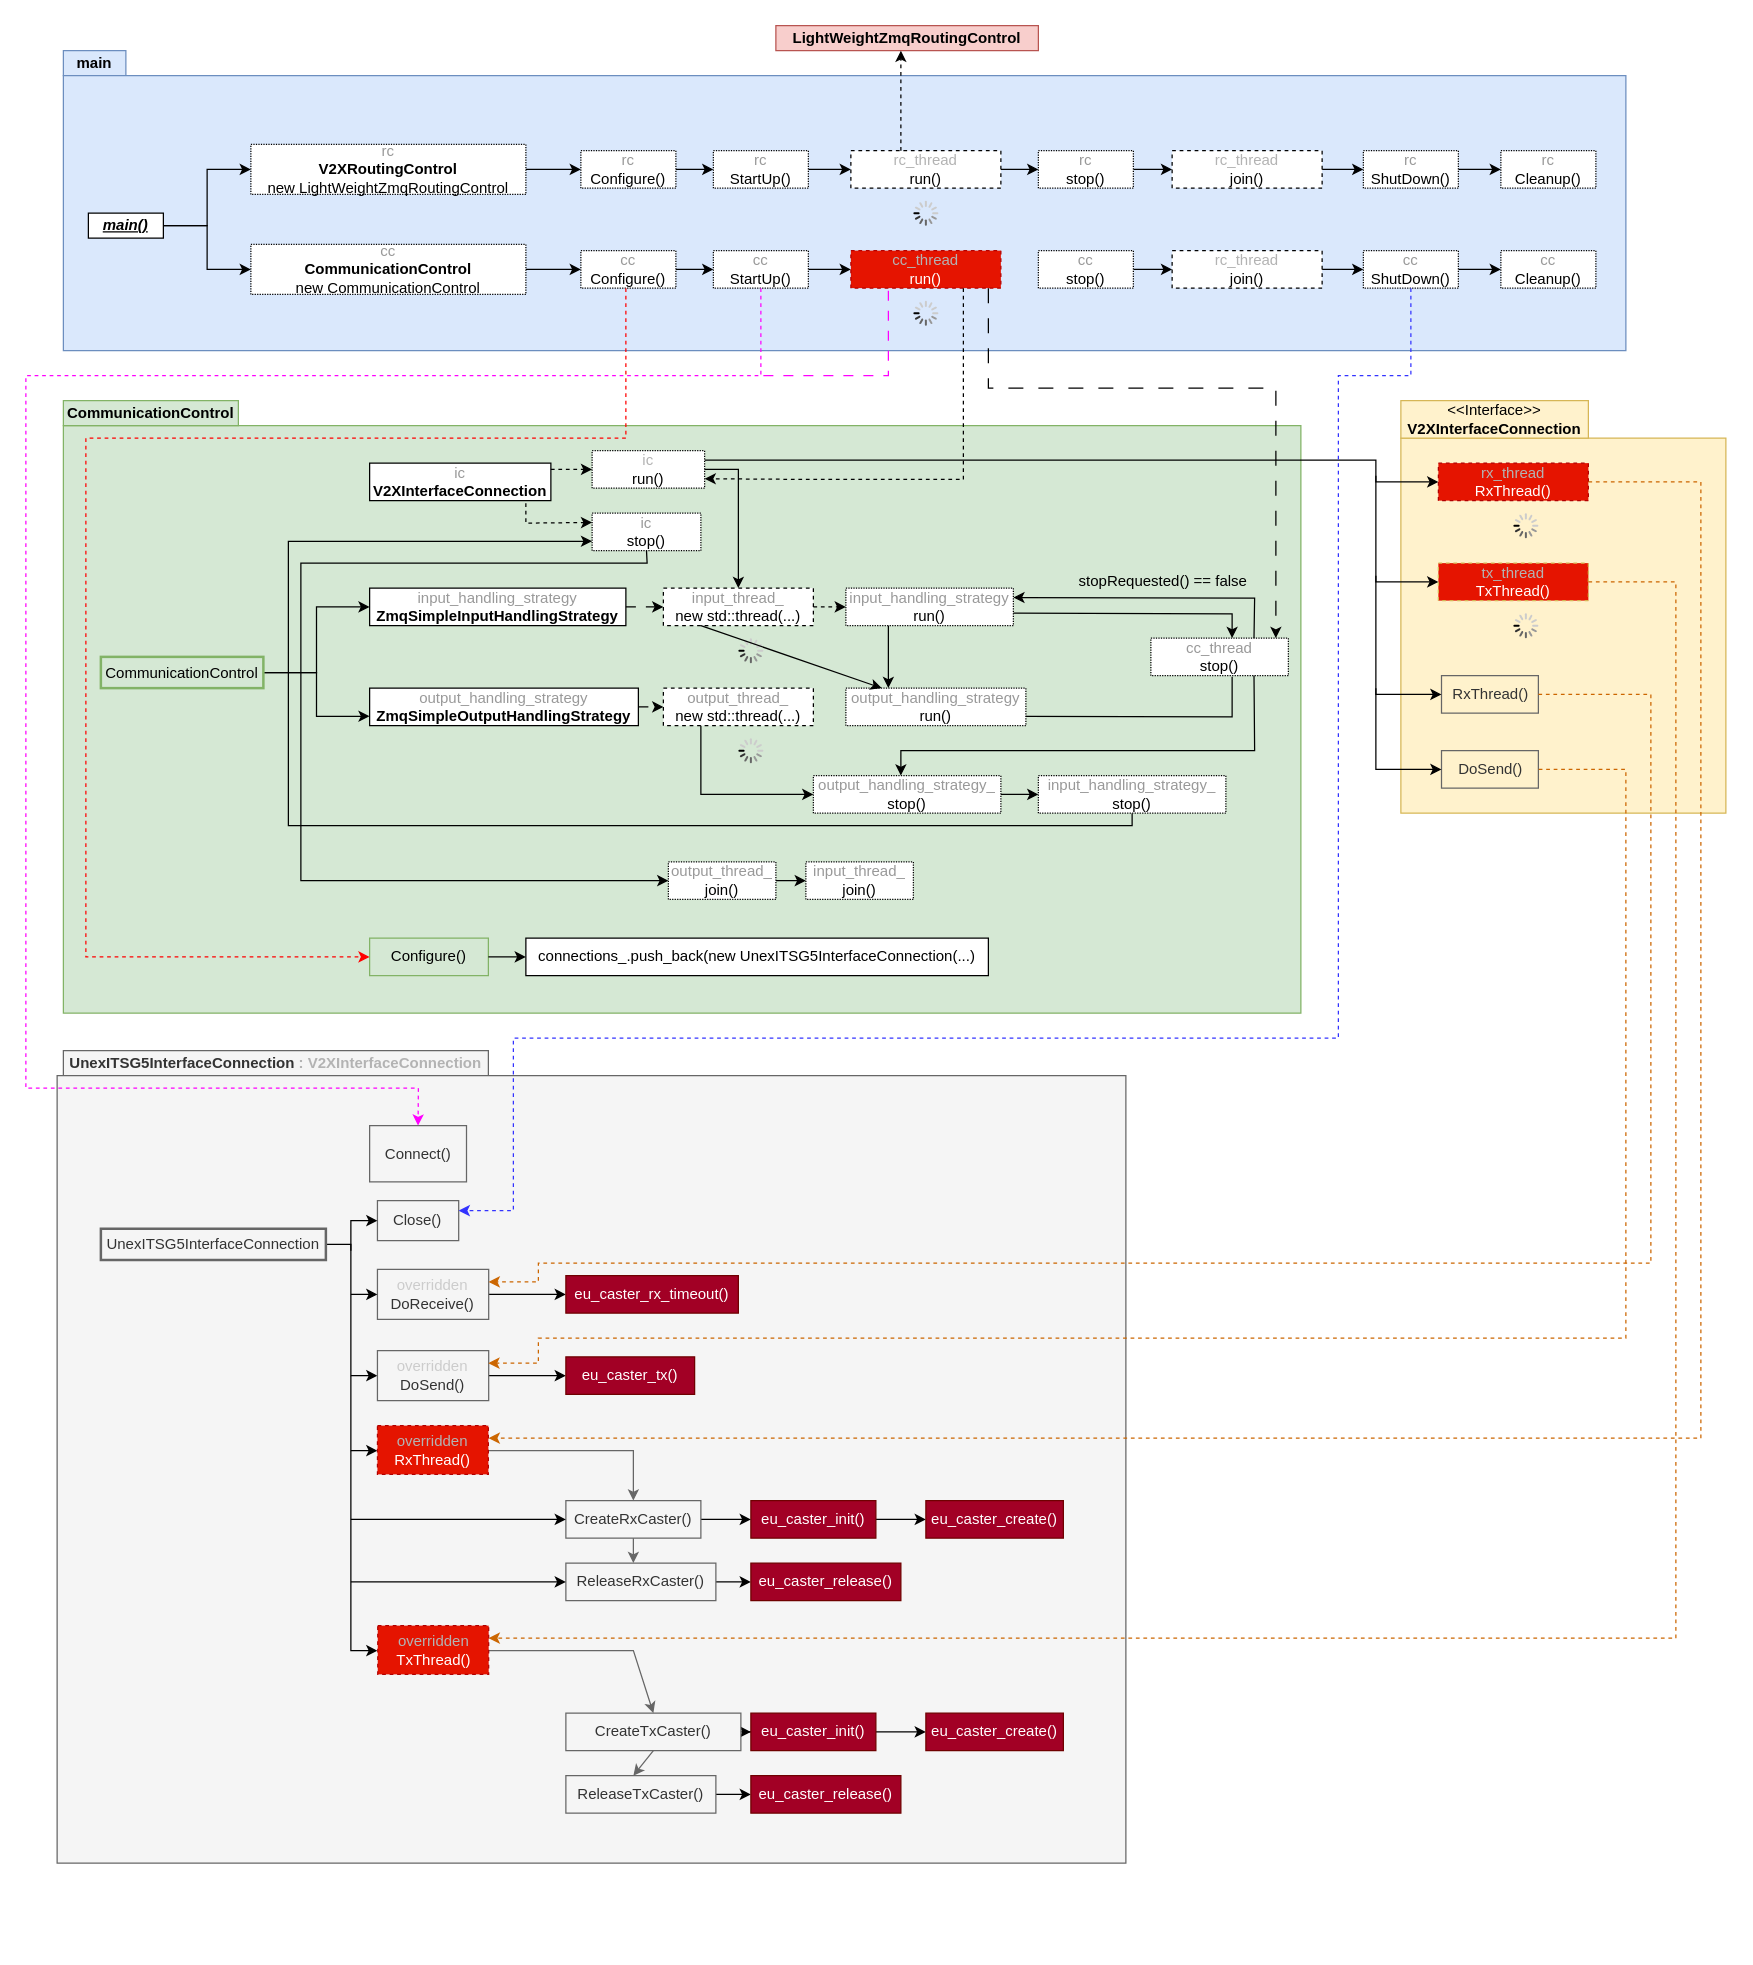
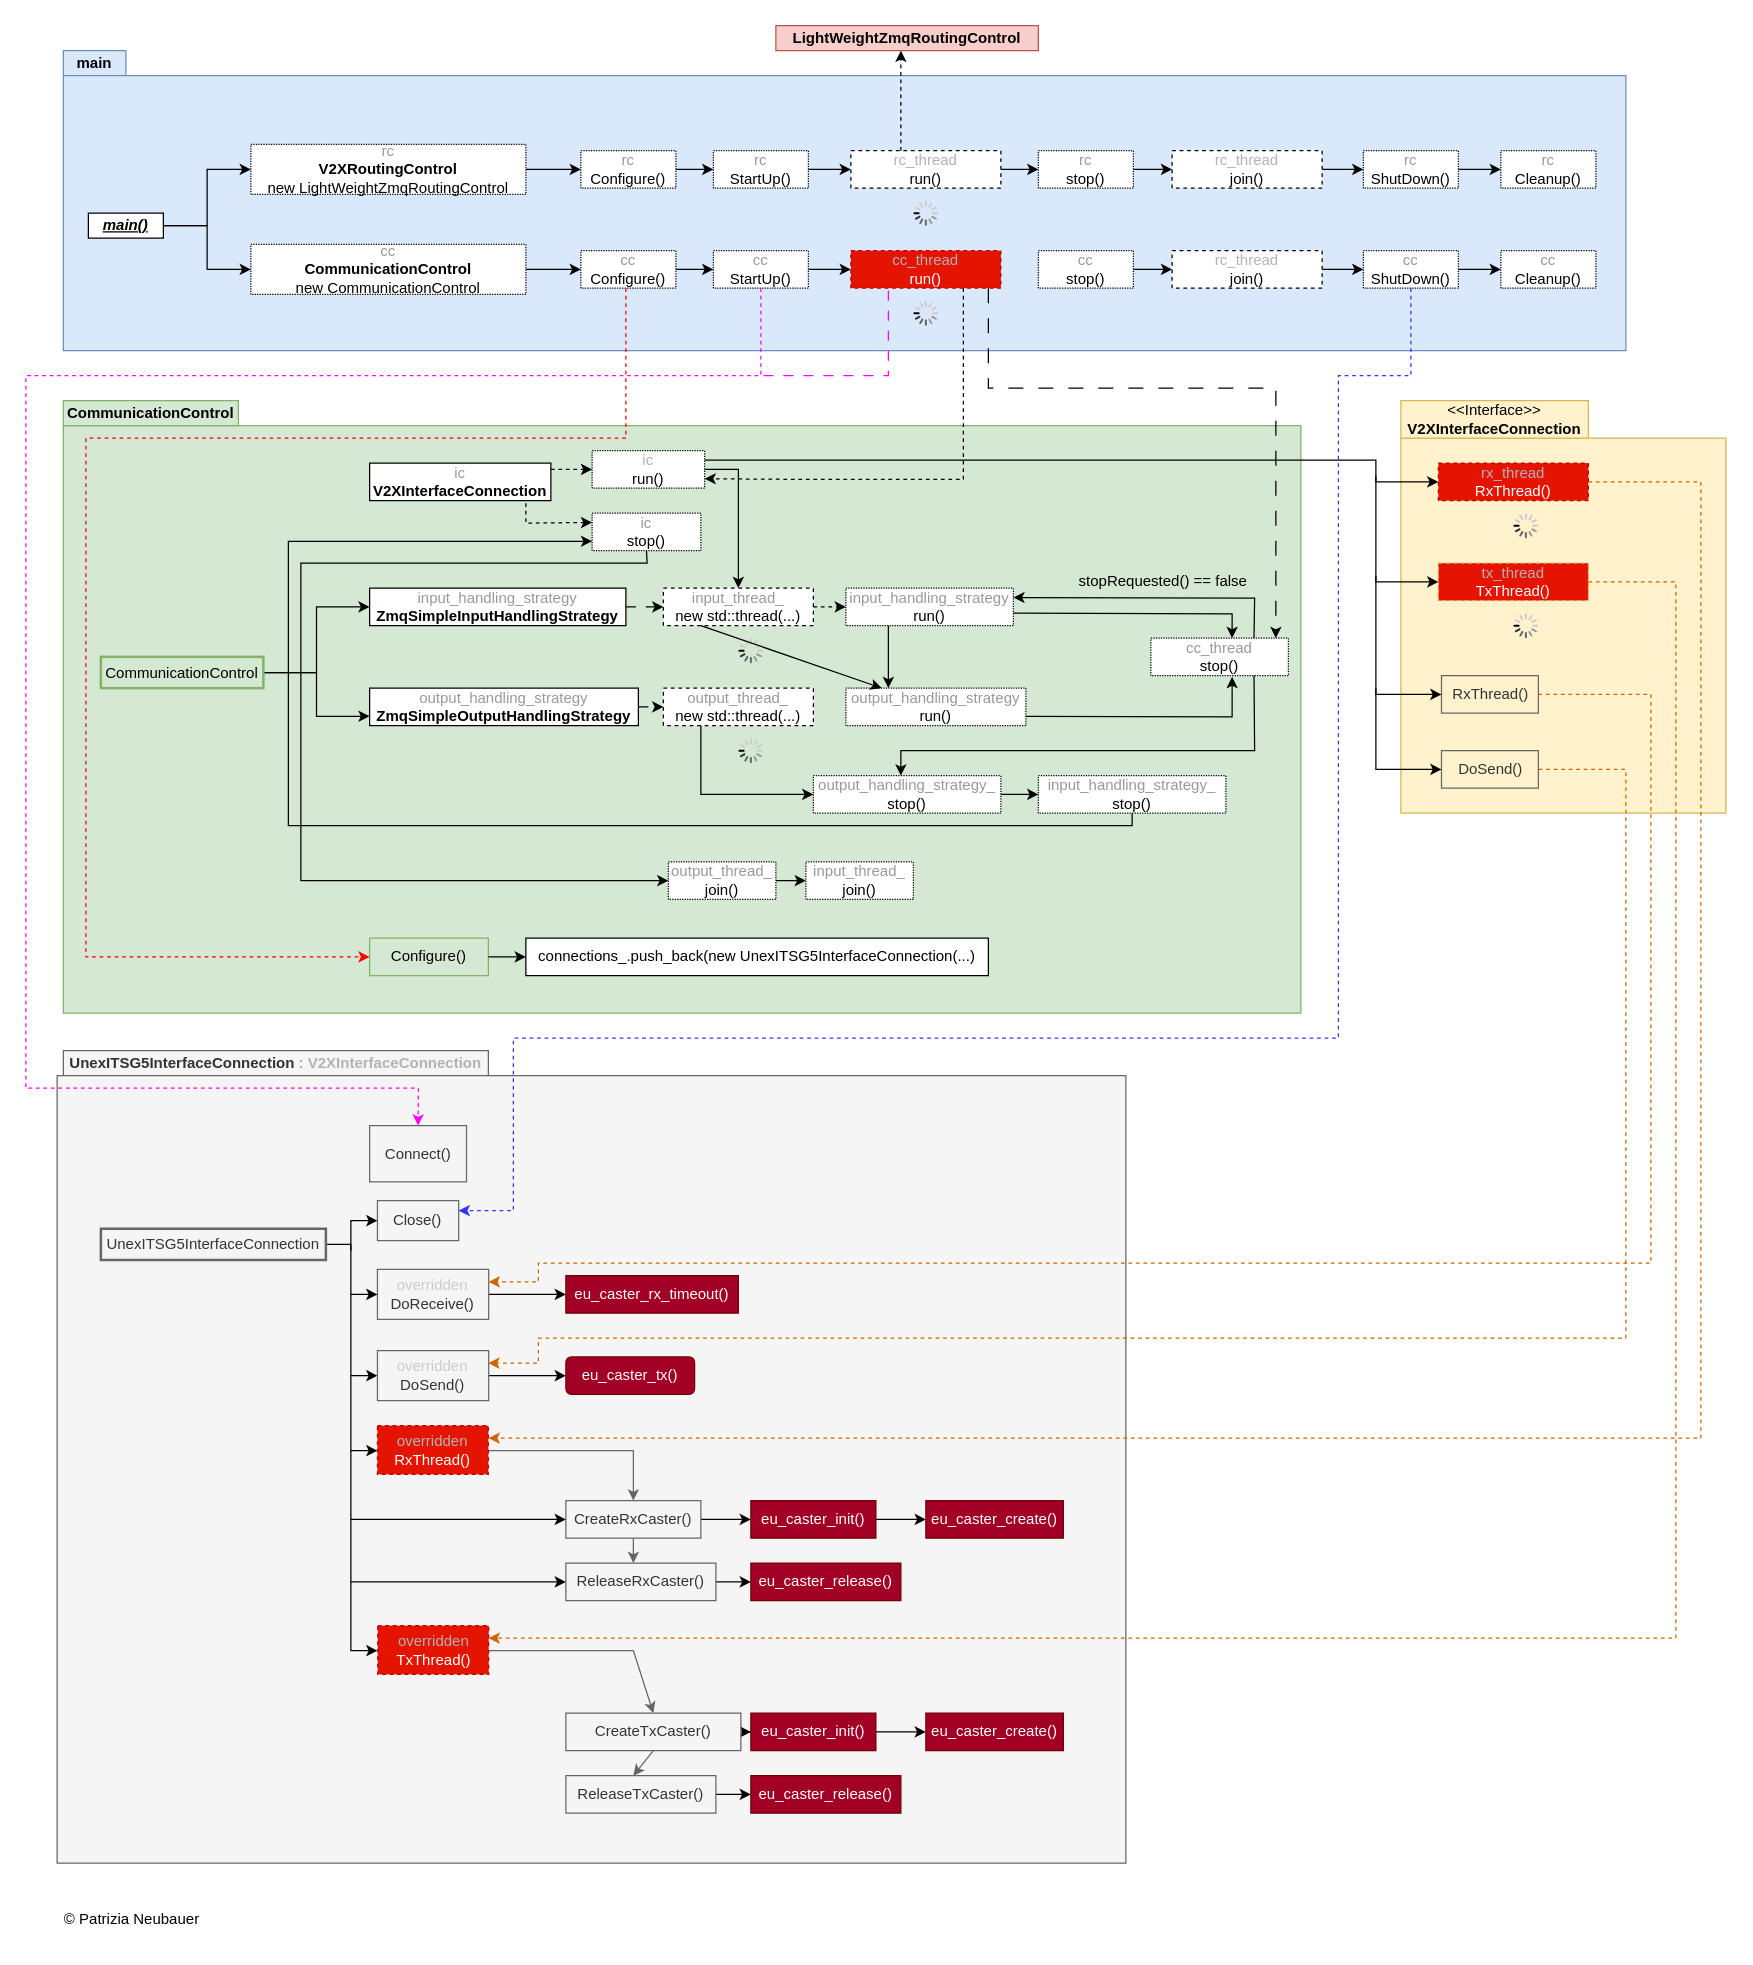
(1232, 683) -> (1232, 687)
(630, 1376) -> (630, 1376)
none -> (132, 1919)
